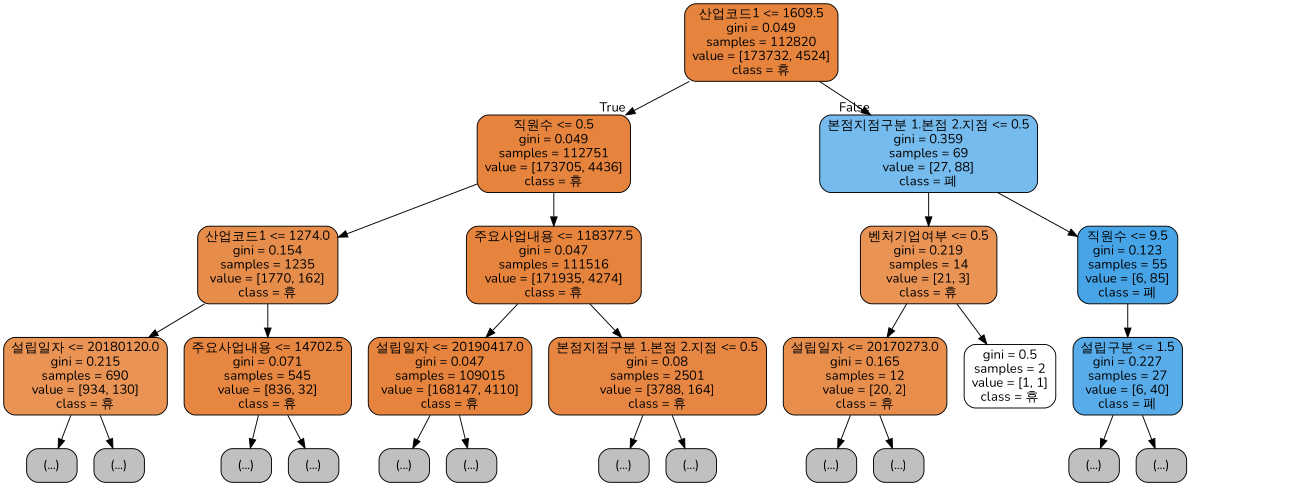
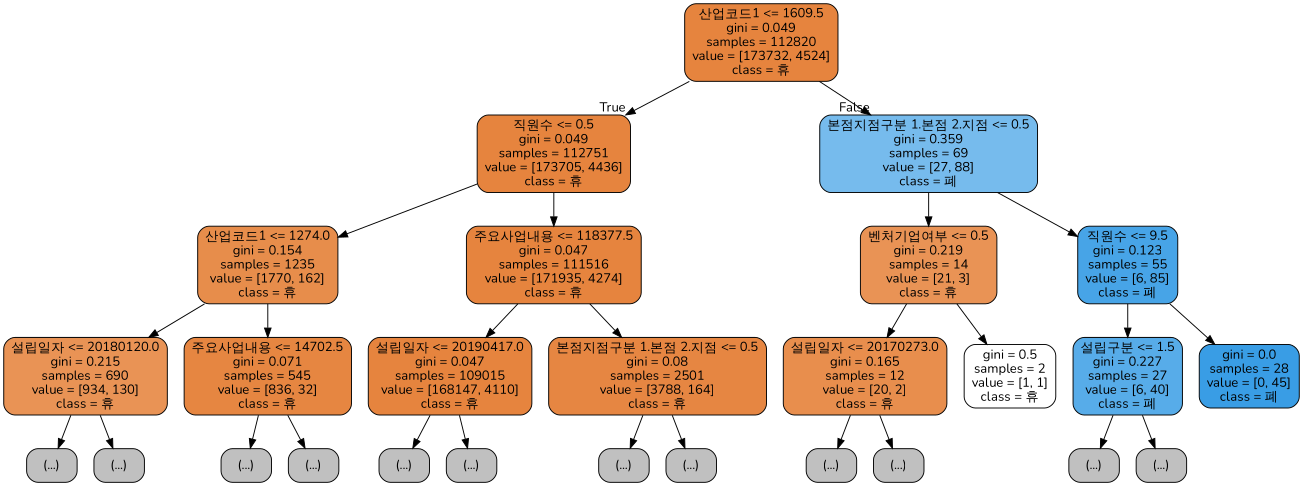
none -> (1249, 376)
